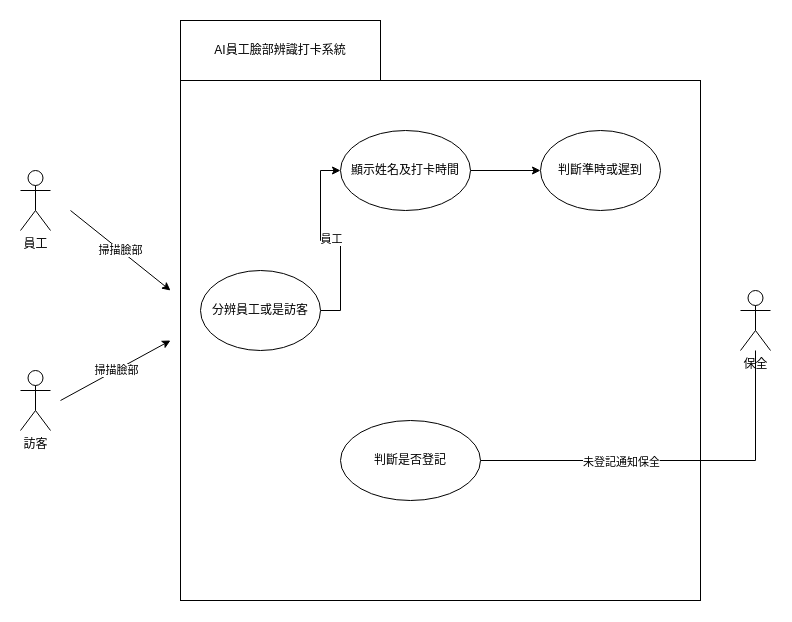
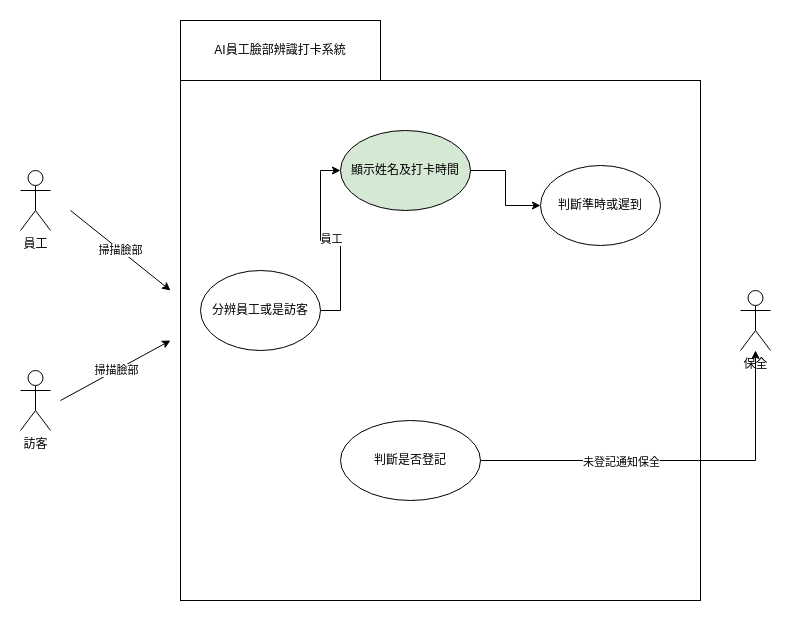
(406, 171) -> (406, 171)
(601, 171) -> (601, 206)
(756, 357) -> (756, 359)
